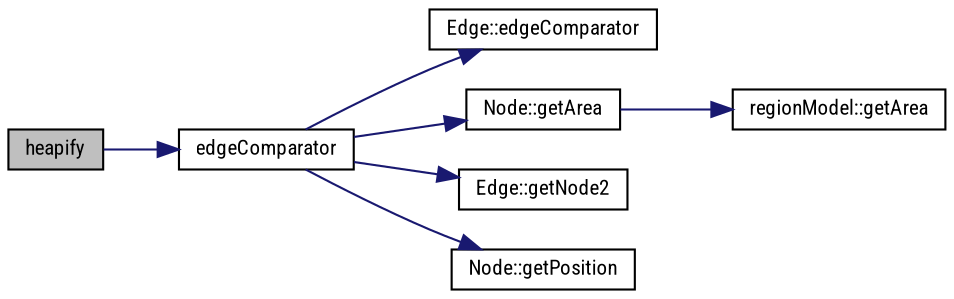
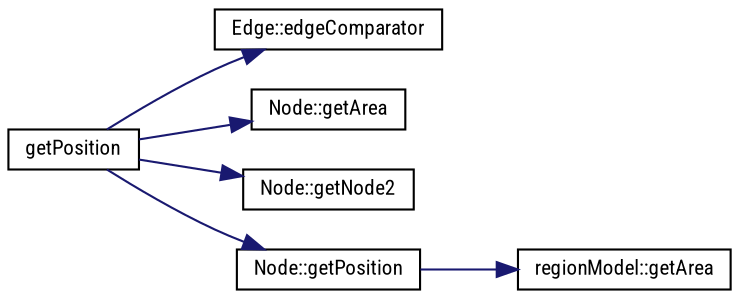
(666, 109) -> (458, 270)
(56, 149) -> none
(266, 149) -> (74, 149)
(543, 190) -> (328, 190)
